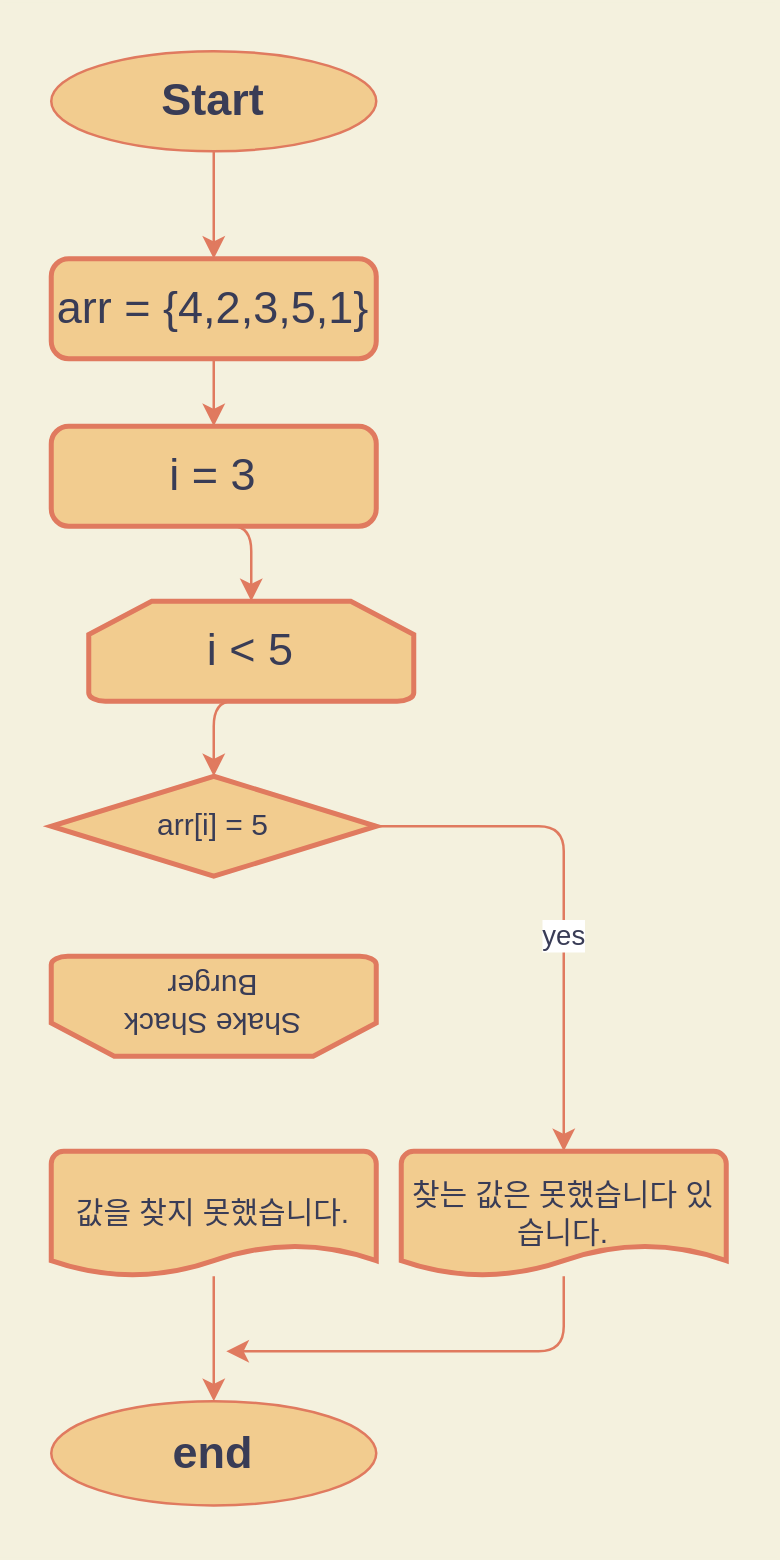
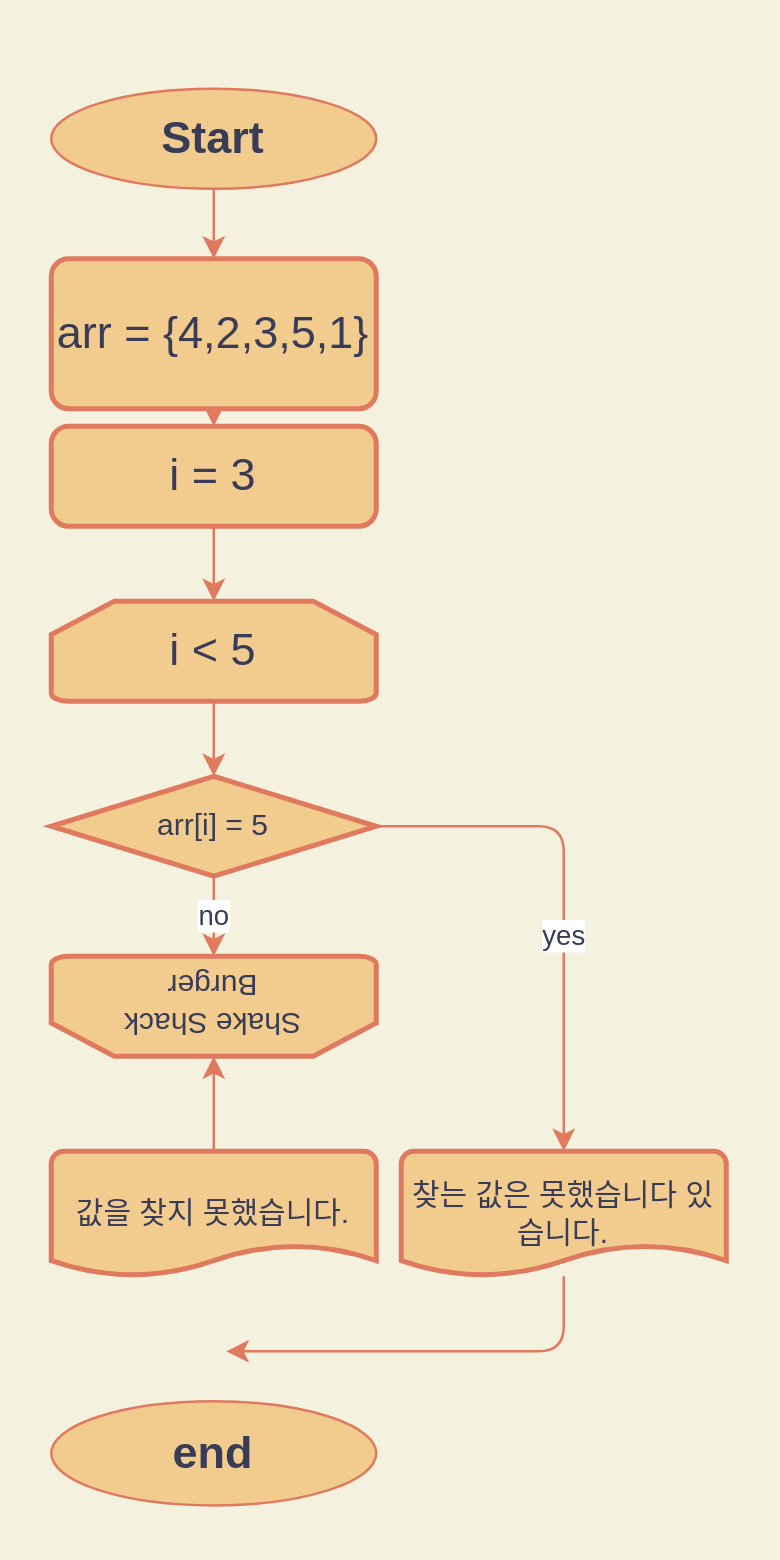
(214, 101) -> (214, 139)
(214, 309) -> (214, 334)
(251, 651) -> (214, 651)
none -> (214, 919)
(214, 1330) -> (214, 1109)
